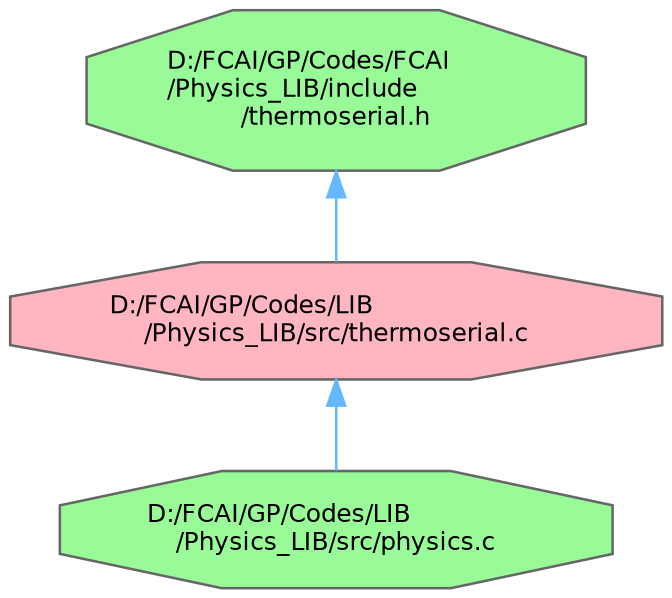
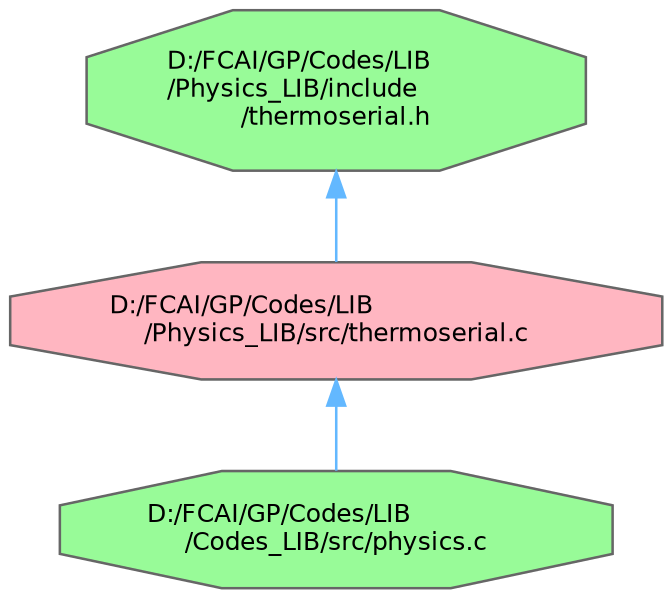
(336, 90) -> (336, 90)
(336, 530) -> (336, 530)
